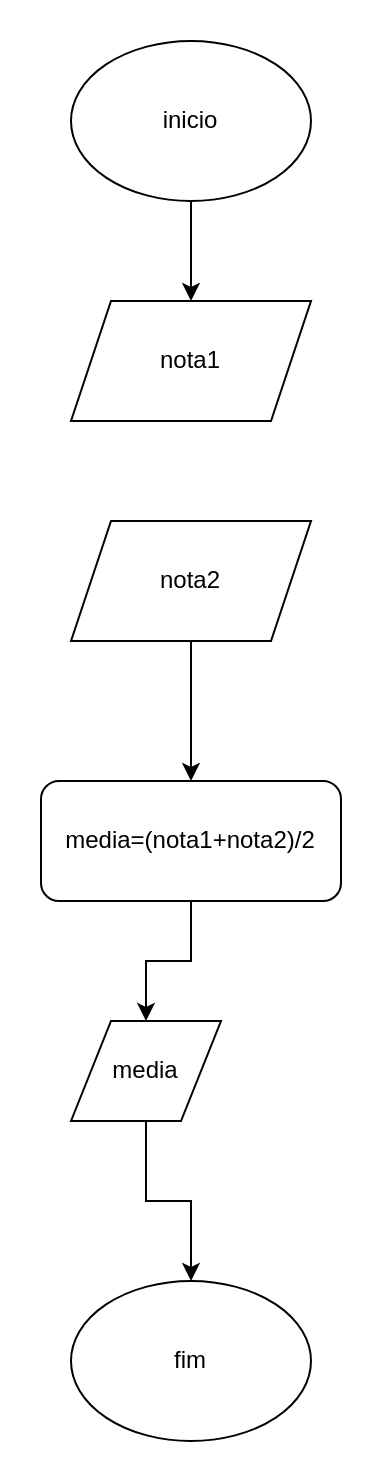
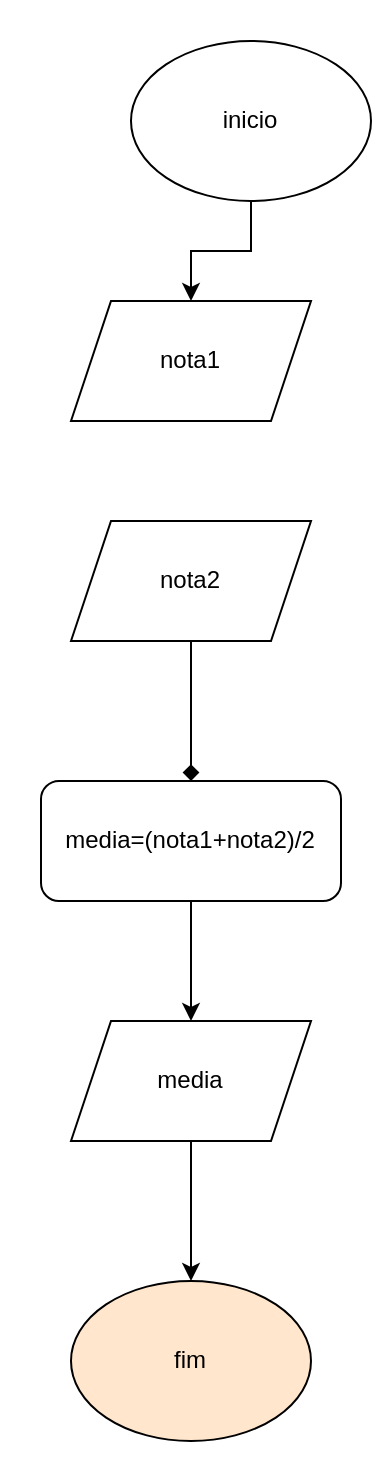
(191, 121) -> (251, 121)
(191, 766) -> (191, 765)
(146, 1071) -> (191, 1081)
(191, 1361) -> (191, 1361)
